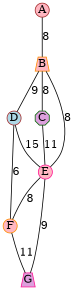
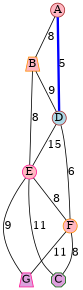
none -> (58, 64)
(42, 91) -> (72, 255)
